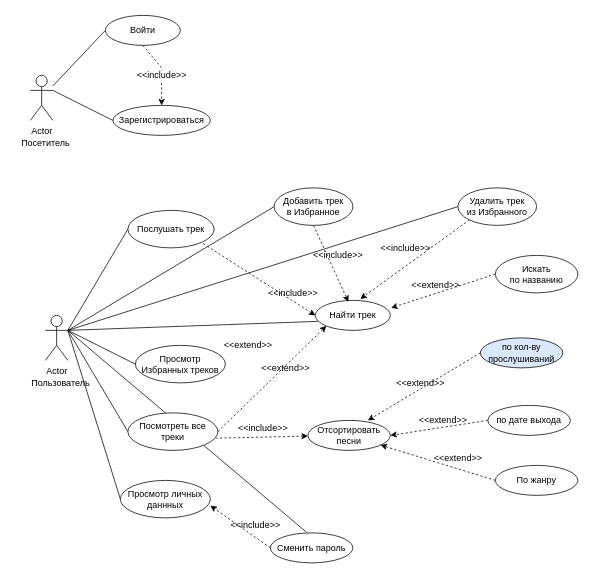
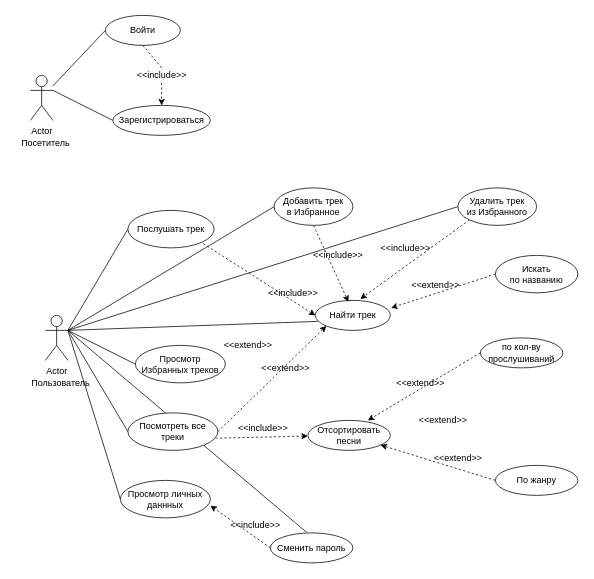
(522, 353) -> (522, 353)
(529, 420) -> none
(442, 427) -> none
